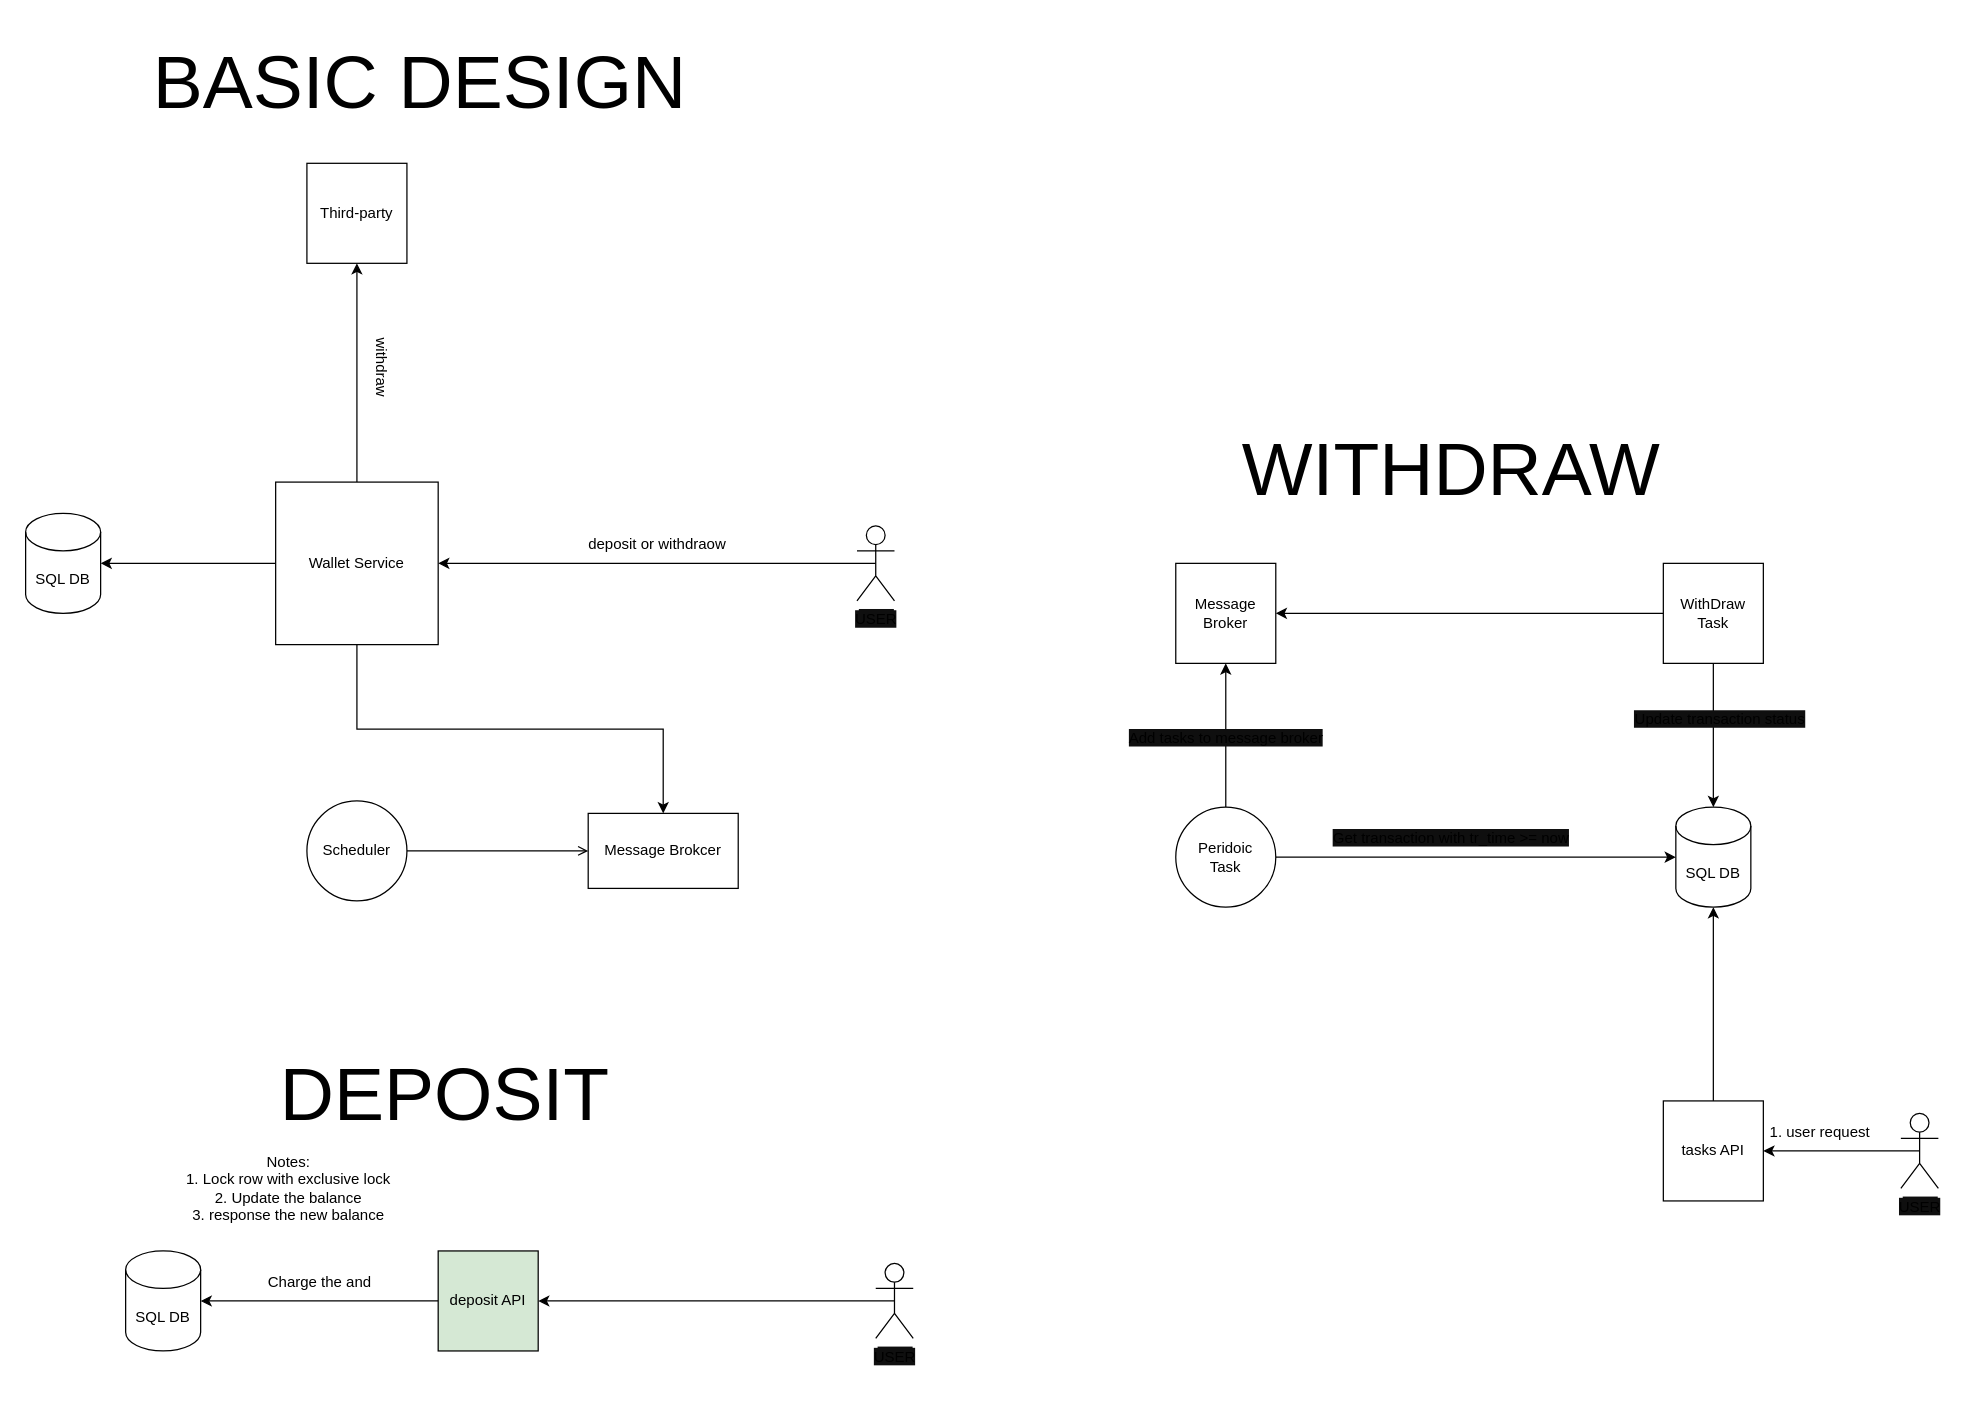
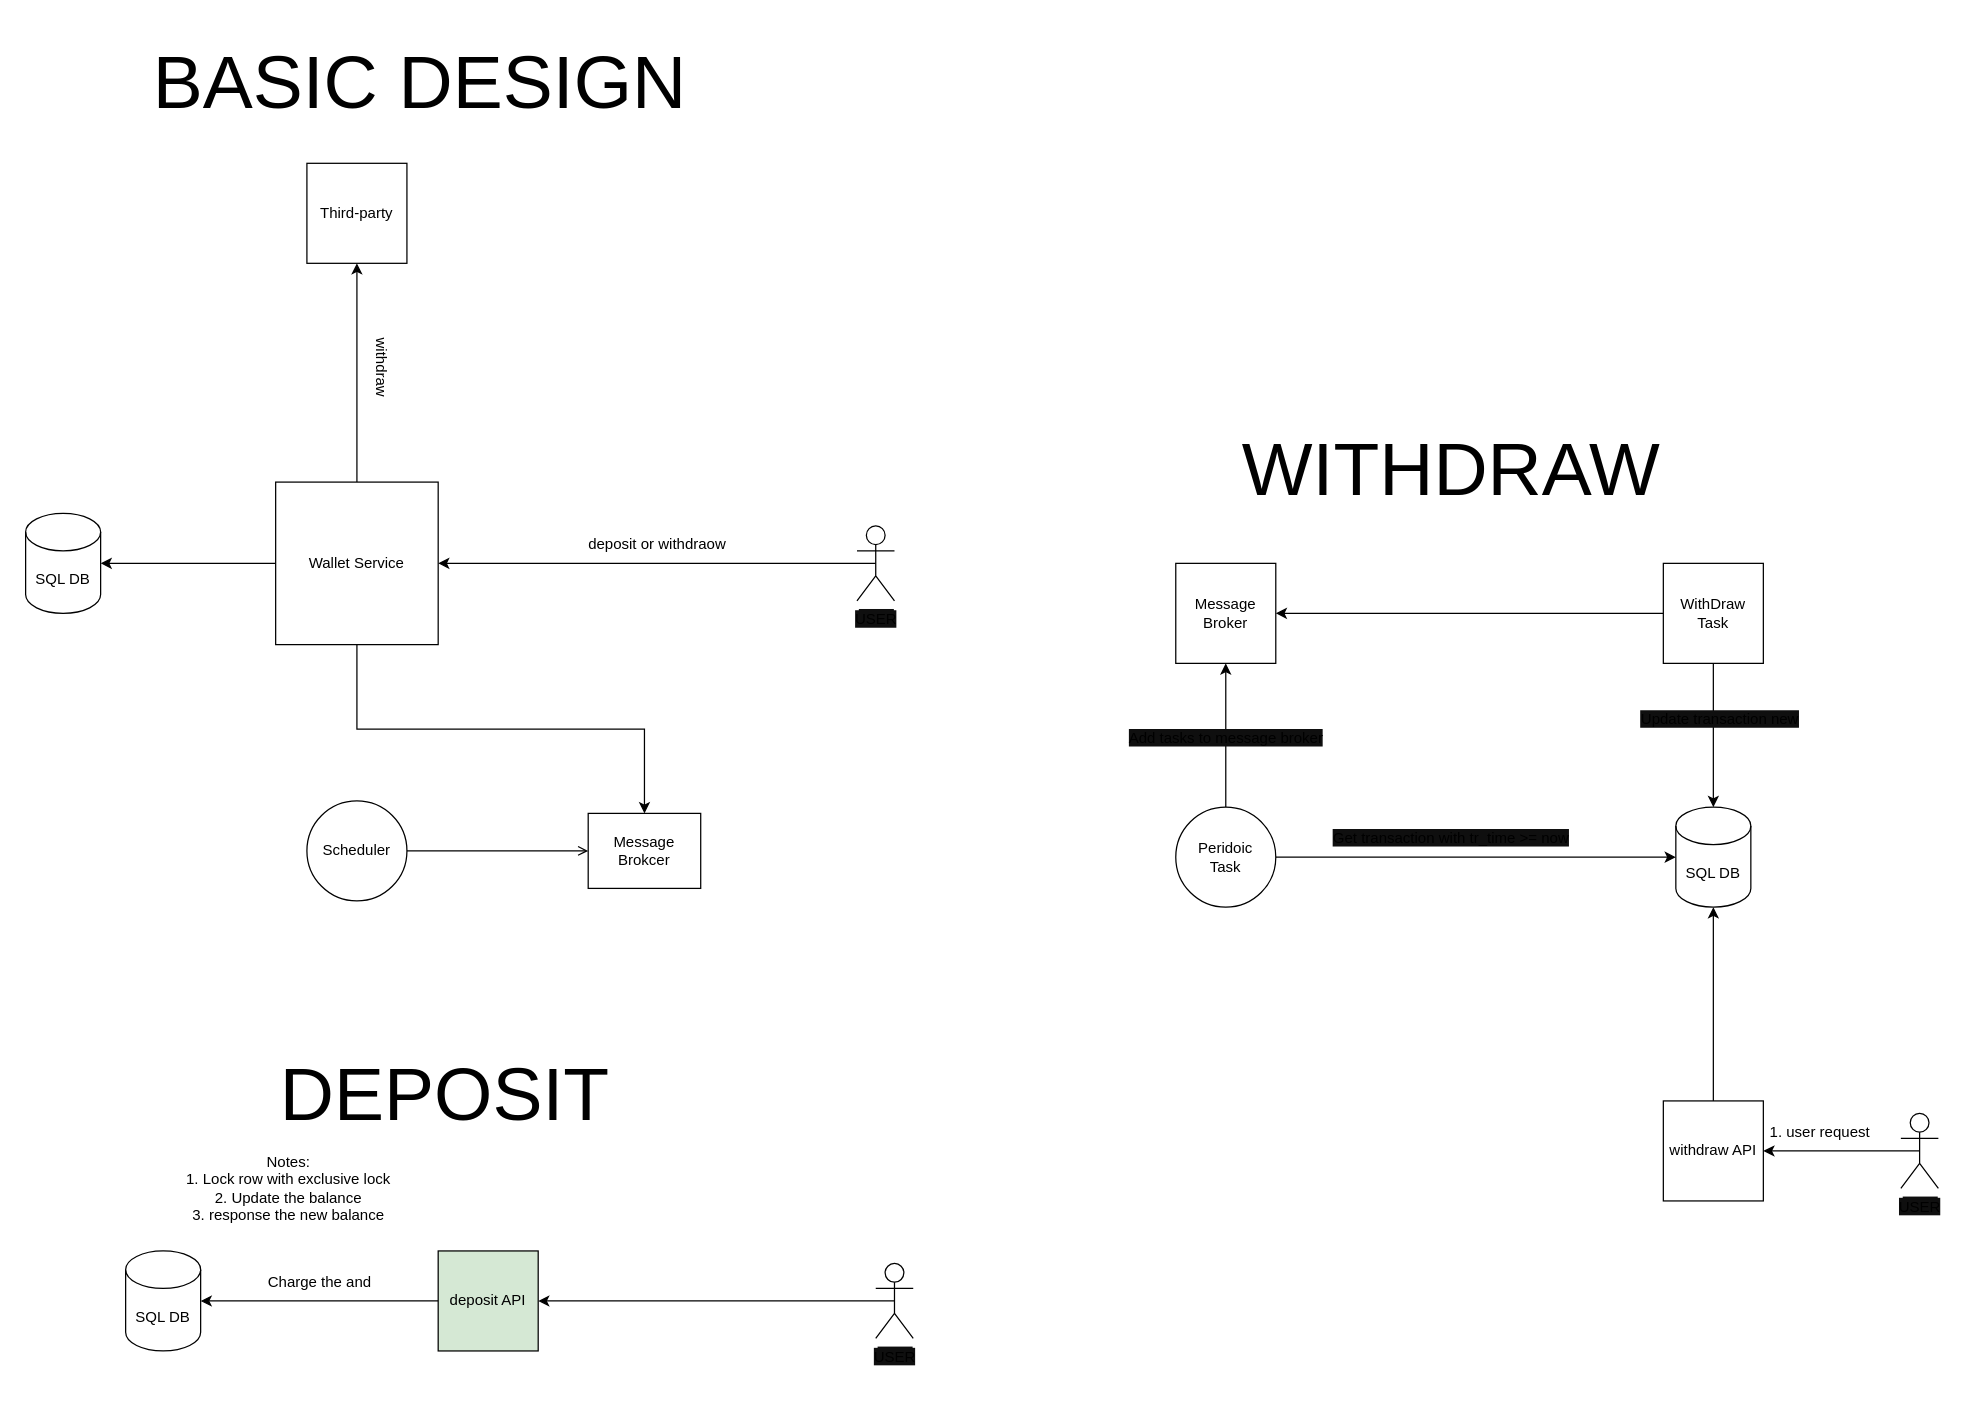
(1720, 719) -> (1720, 719)
(663, 851) -> (644, 851)
(1713, 1151) -> (1713, 1151)
